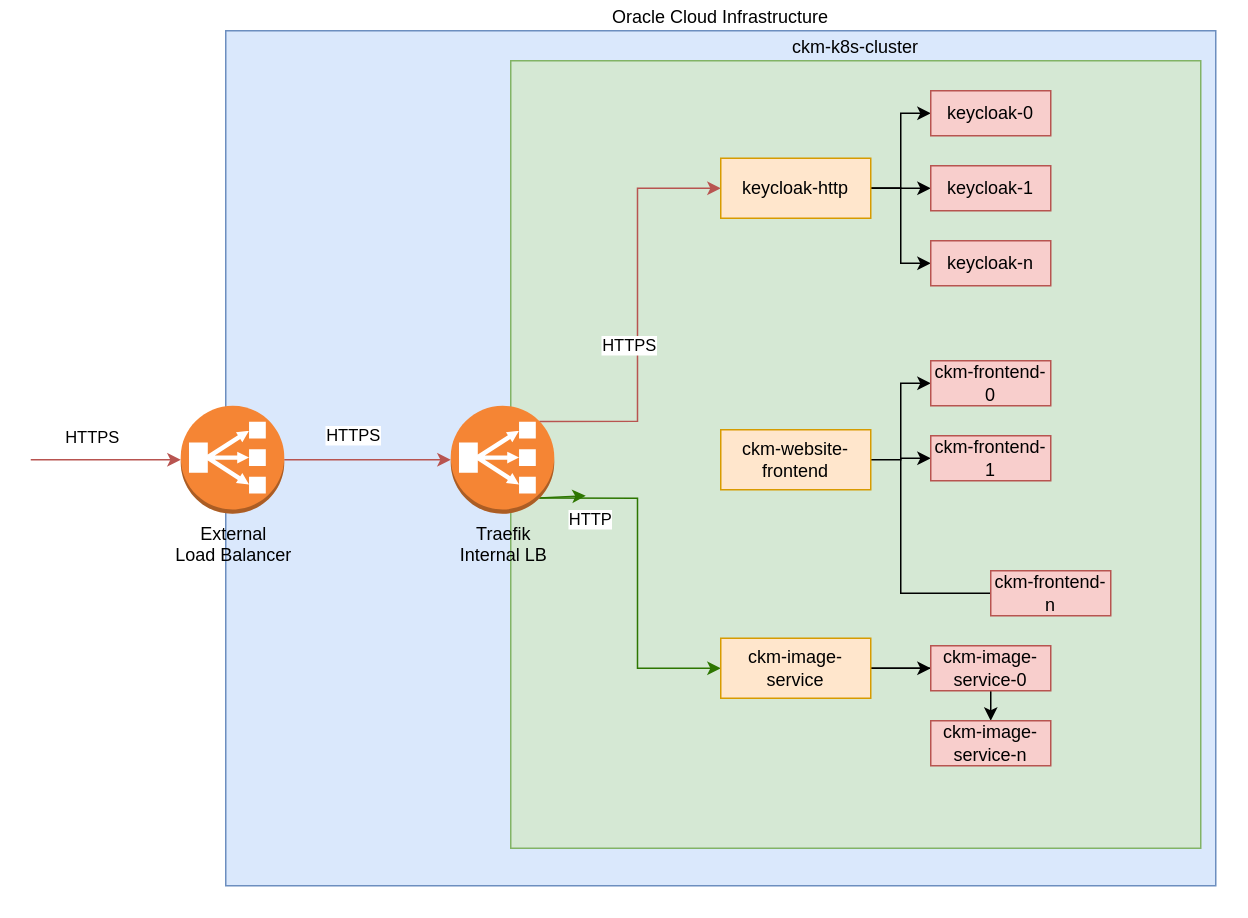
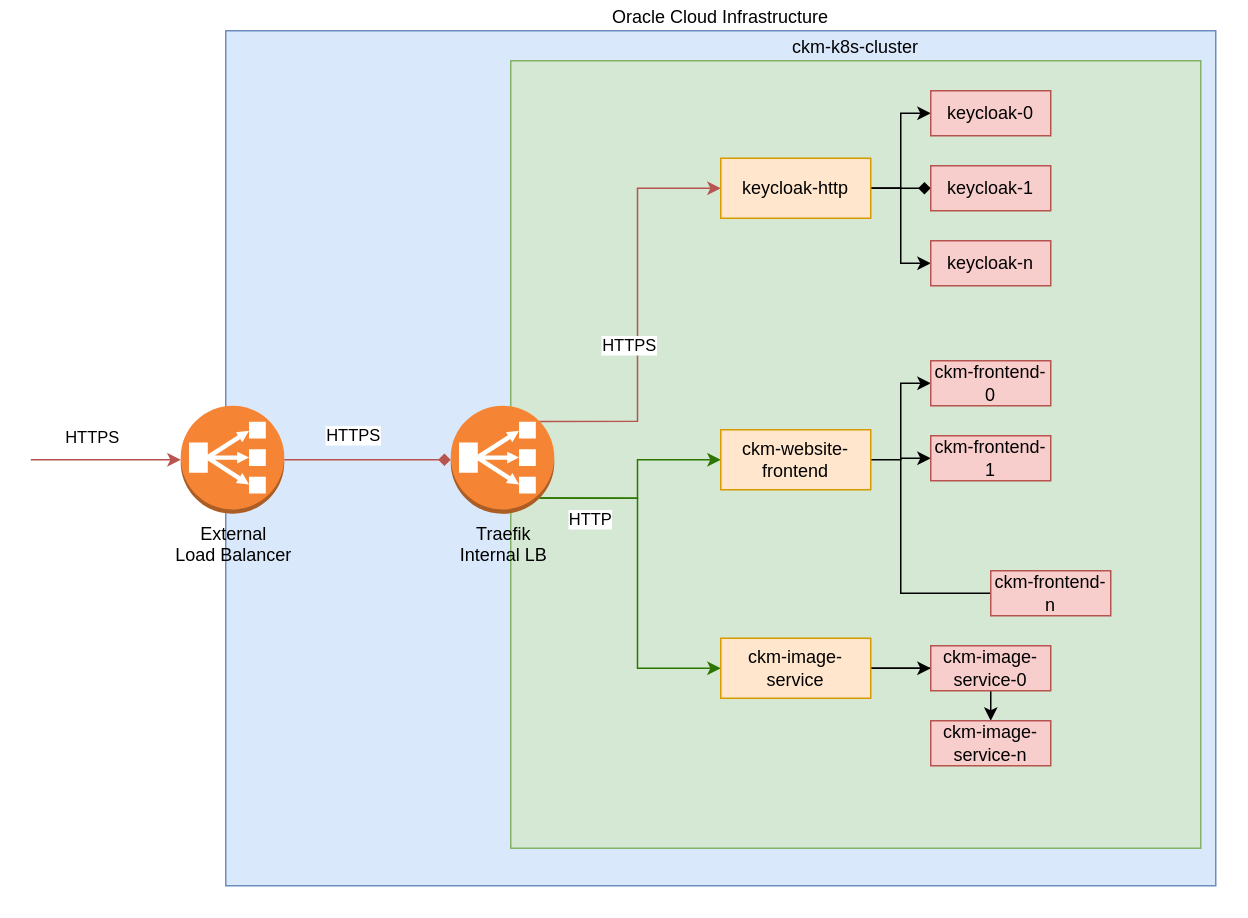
(919, 188) -> (918, 188)
(439, 460) -> (438, 460)
(573, 496) -> (656, 460)
